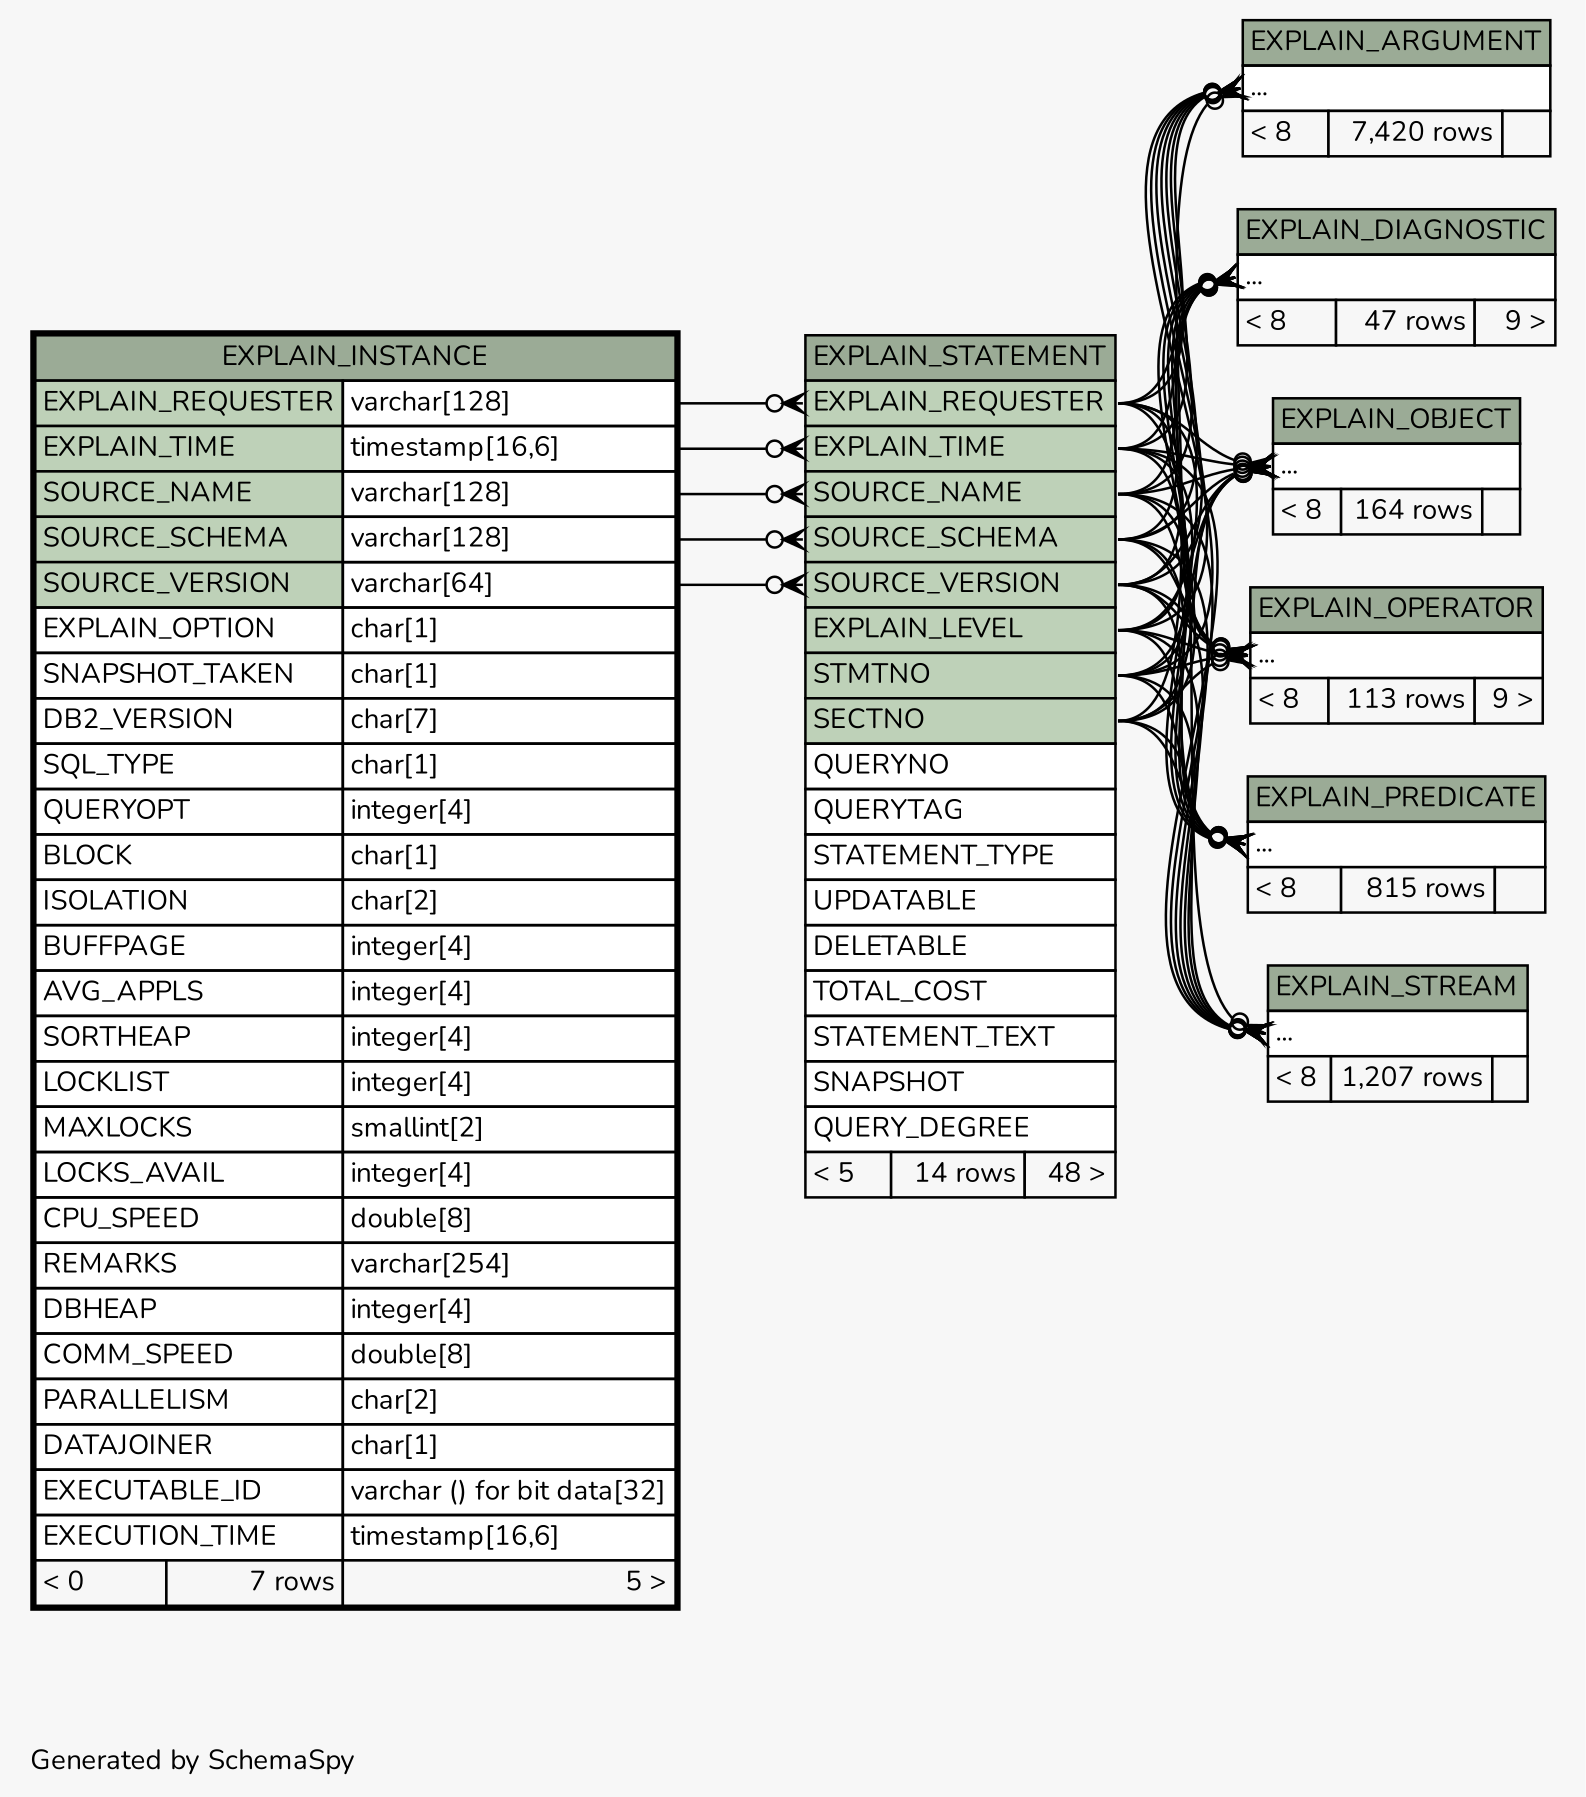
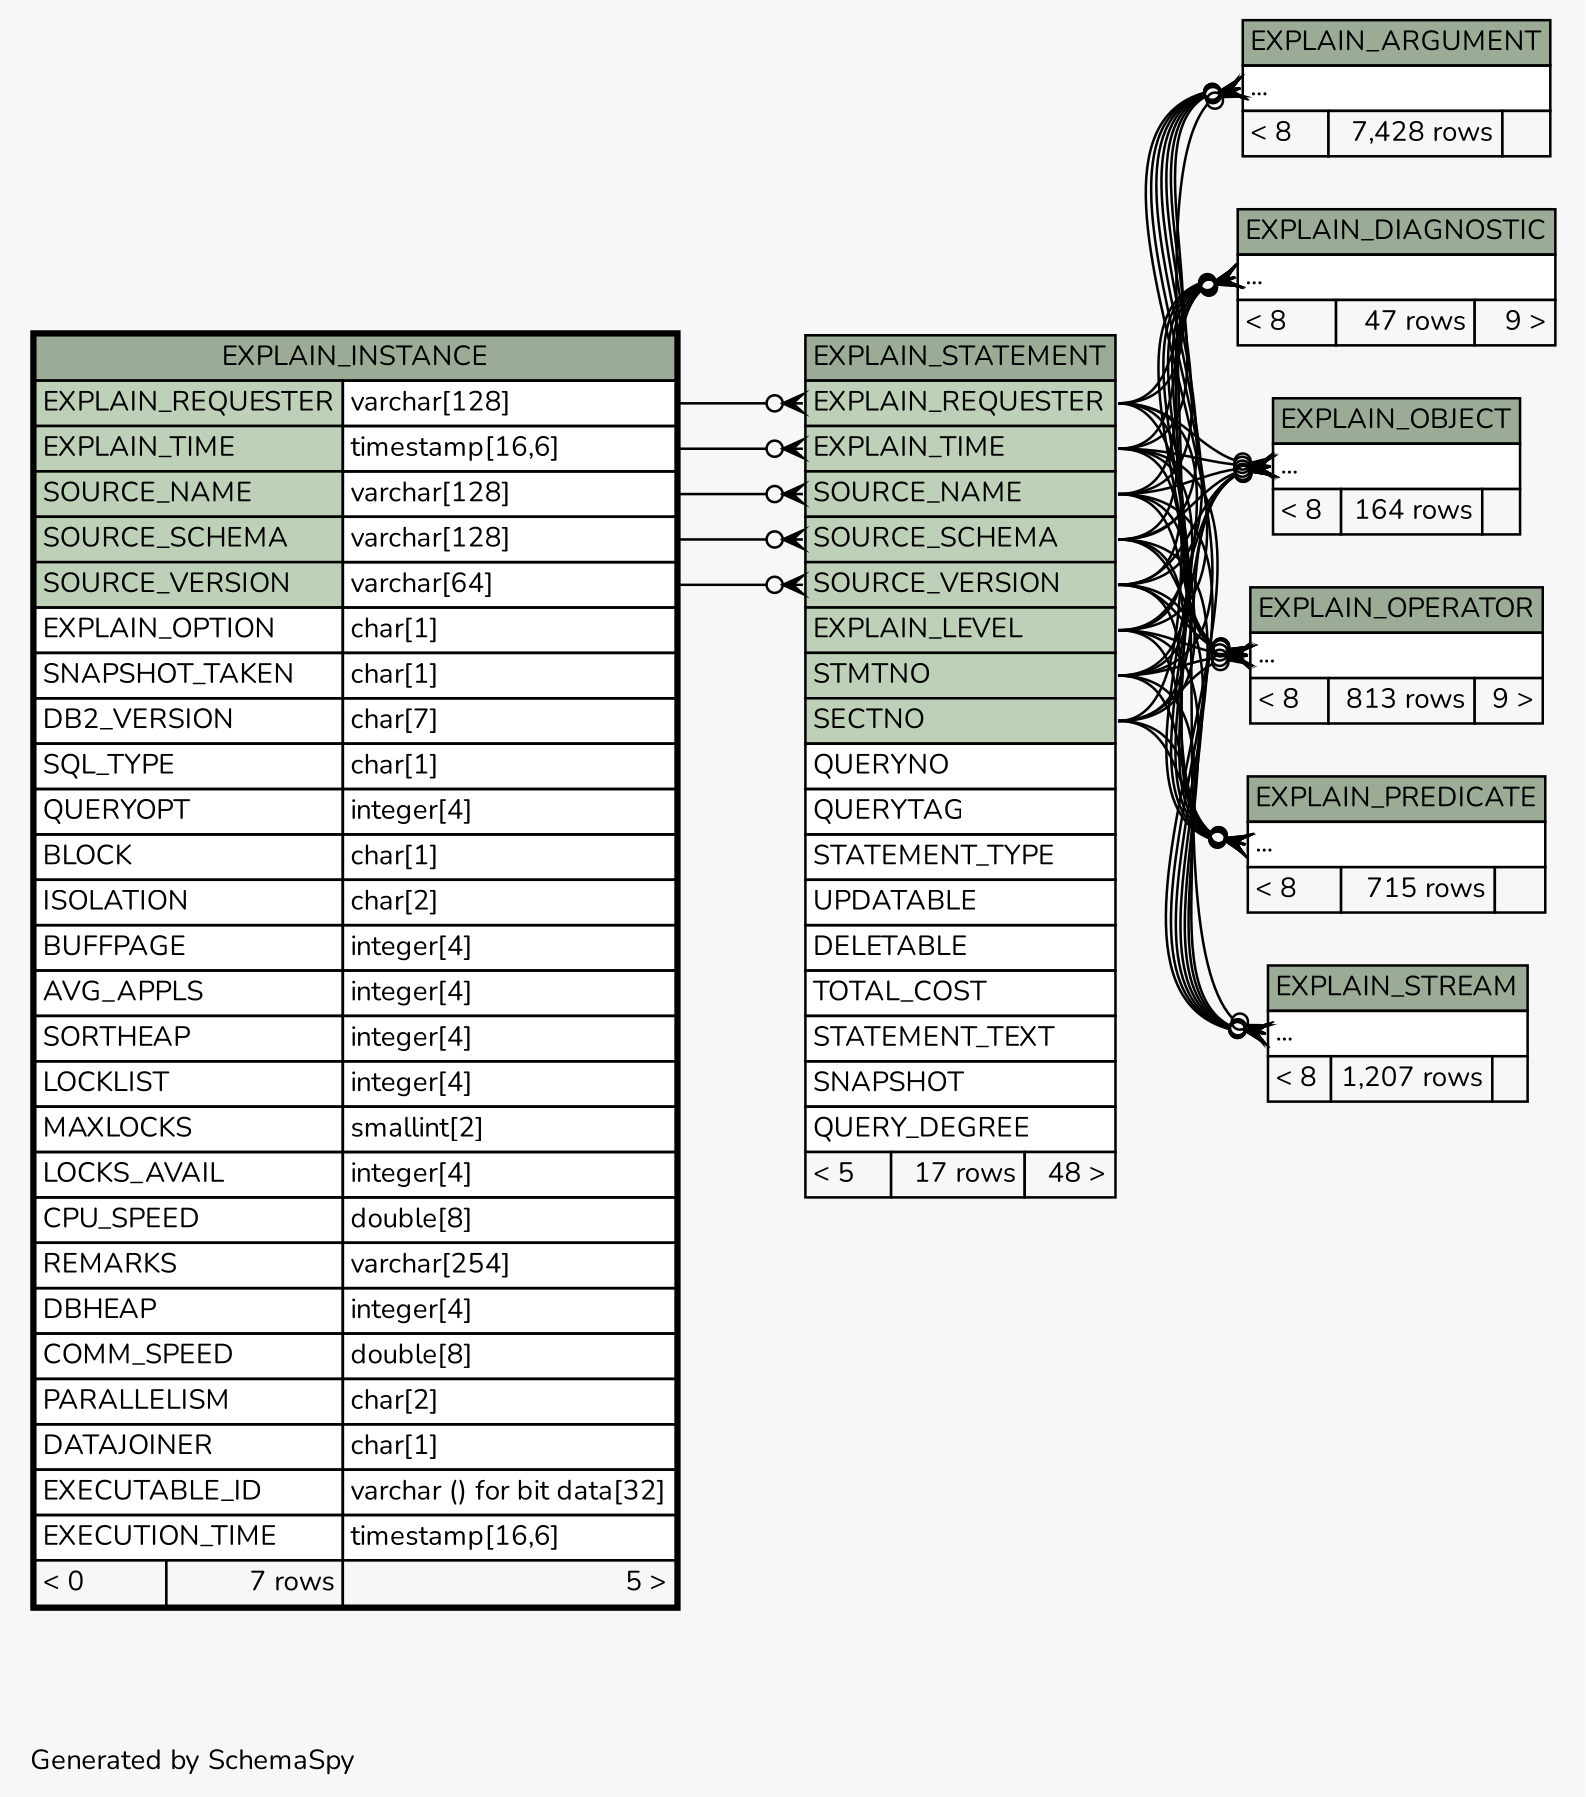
(1423, 132) -> (1423, 132)
(1407, 700) -> (1407, 700)
(1427, 889) -> (1427, 889)
(965, 1173) -> (965, 1173)
